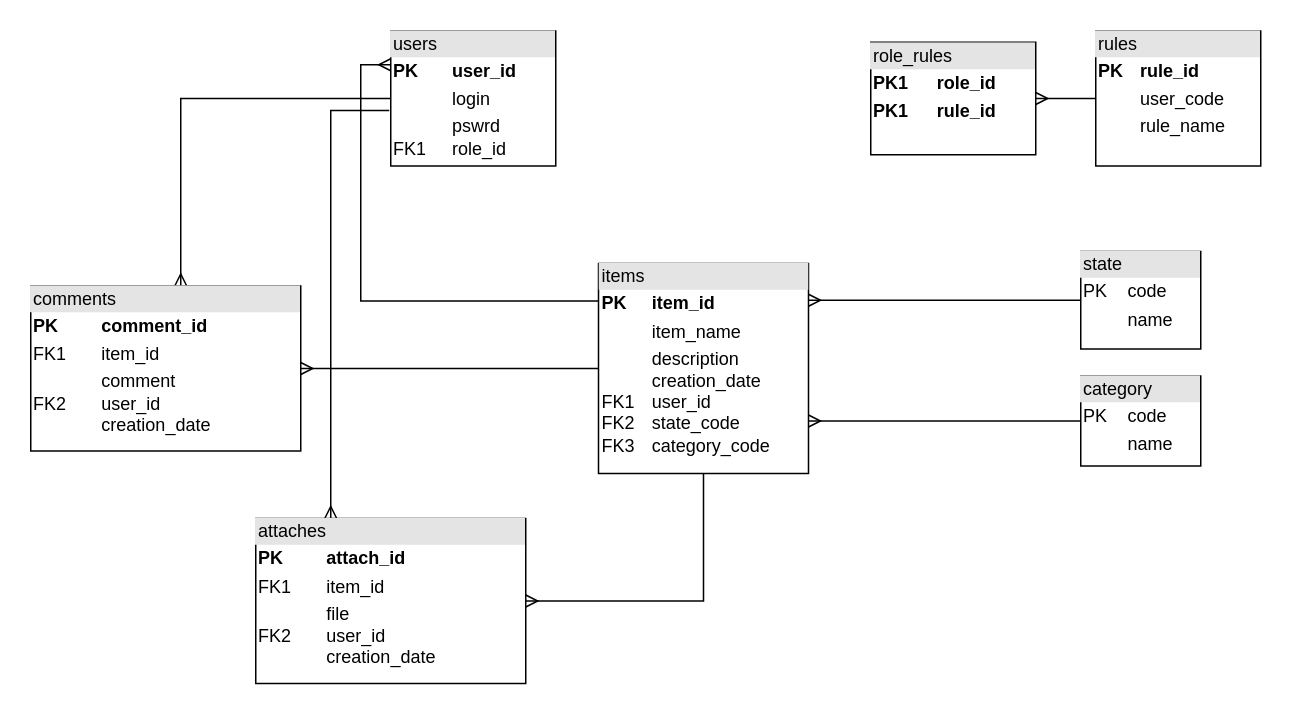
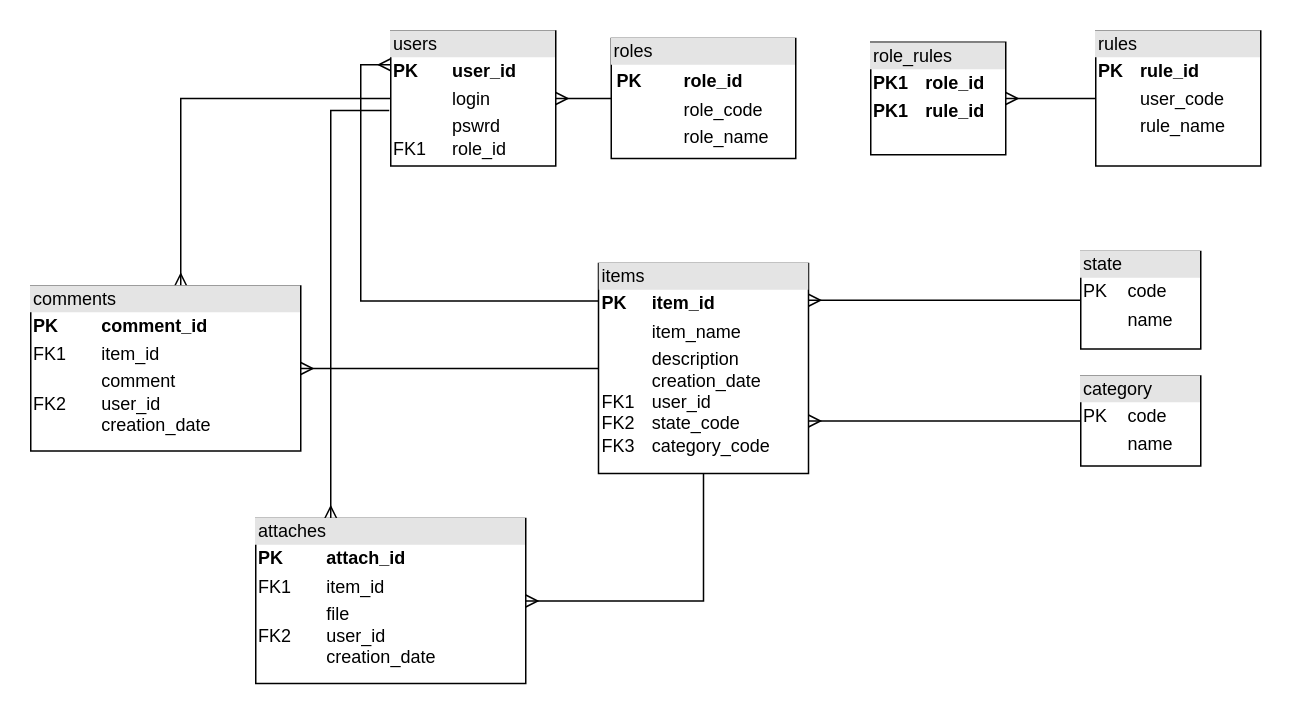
none -> (584, 98)
none -> (704, 98)
(953, 98) -> (938, 98)
